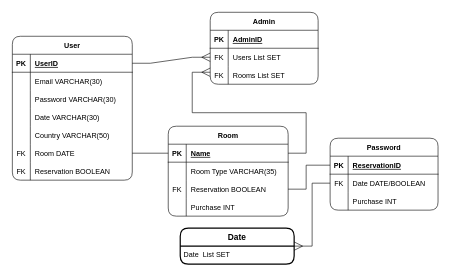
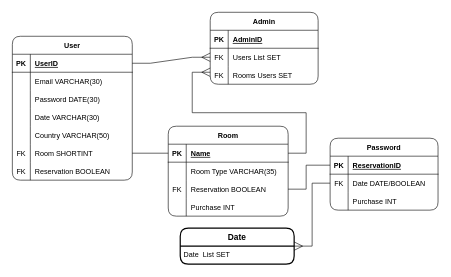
(258, 76) -> (261, 76)
(74, 100) -> (68, 100)
(52, 154) -> (60, 154)
